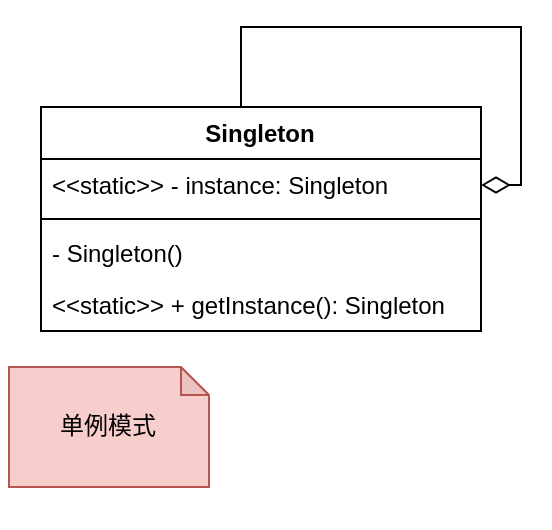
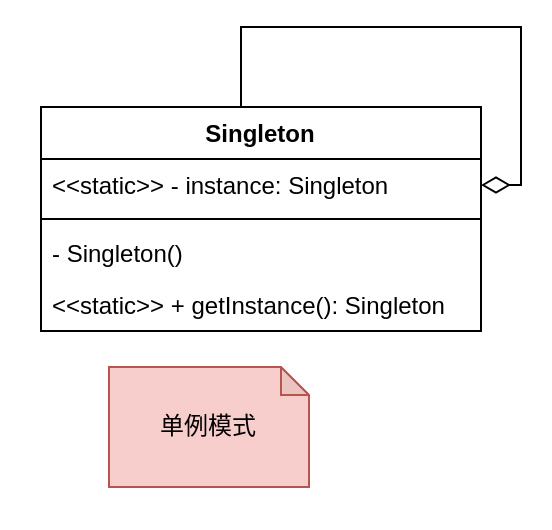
(109, 427) -> (209, 427)
